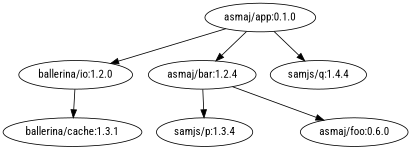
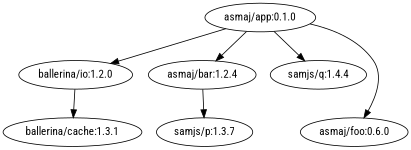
(274, 102) -> (366, 52)
(205, 132) -> (205, 132)
